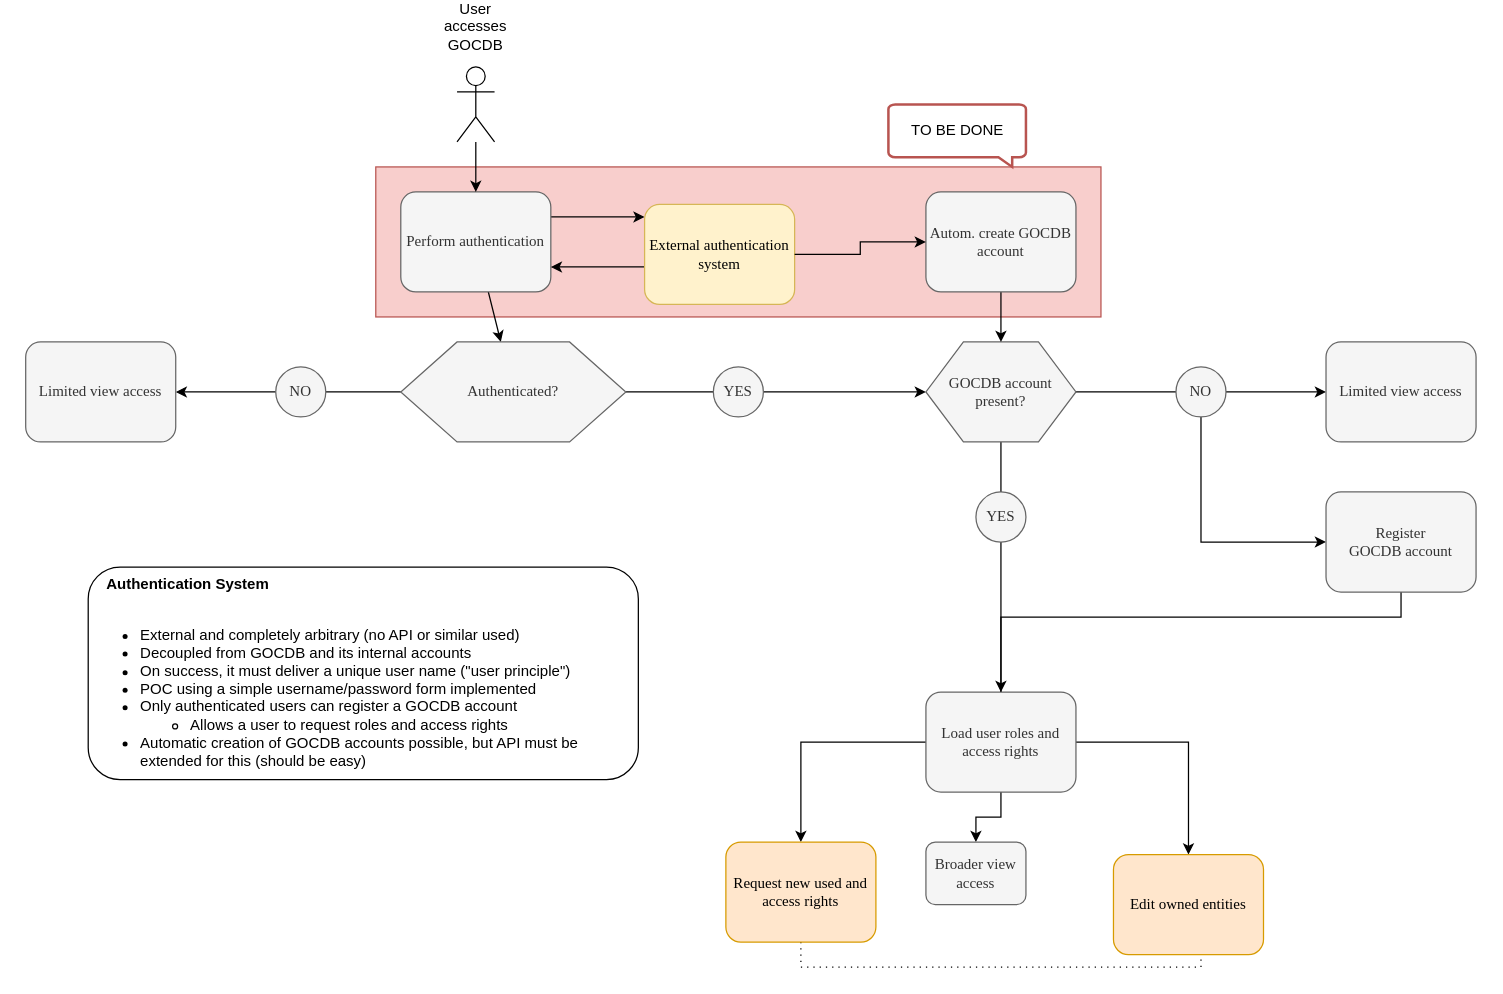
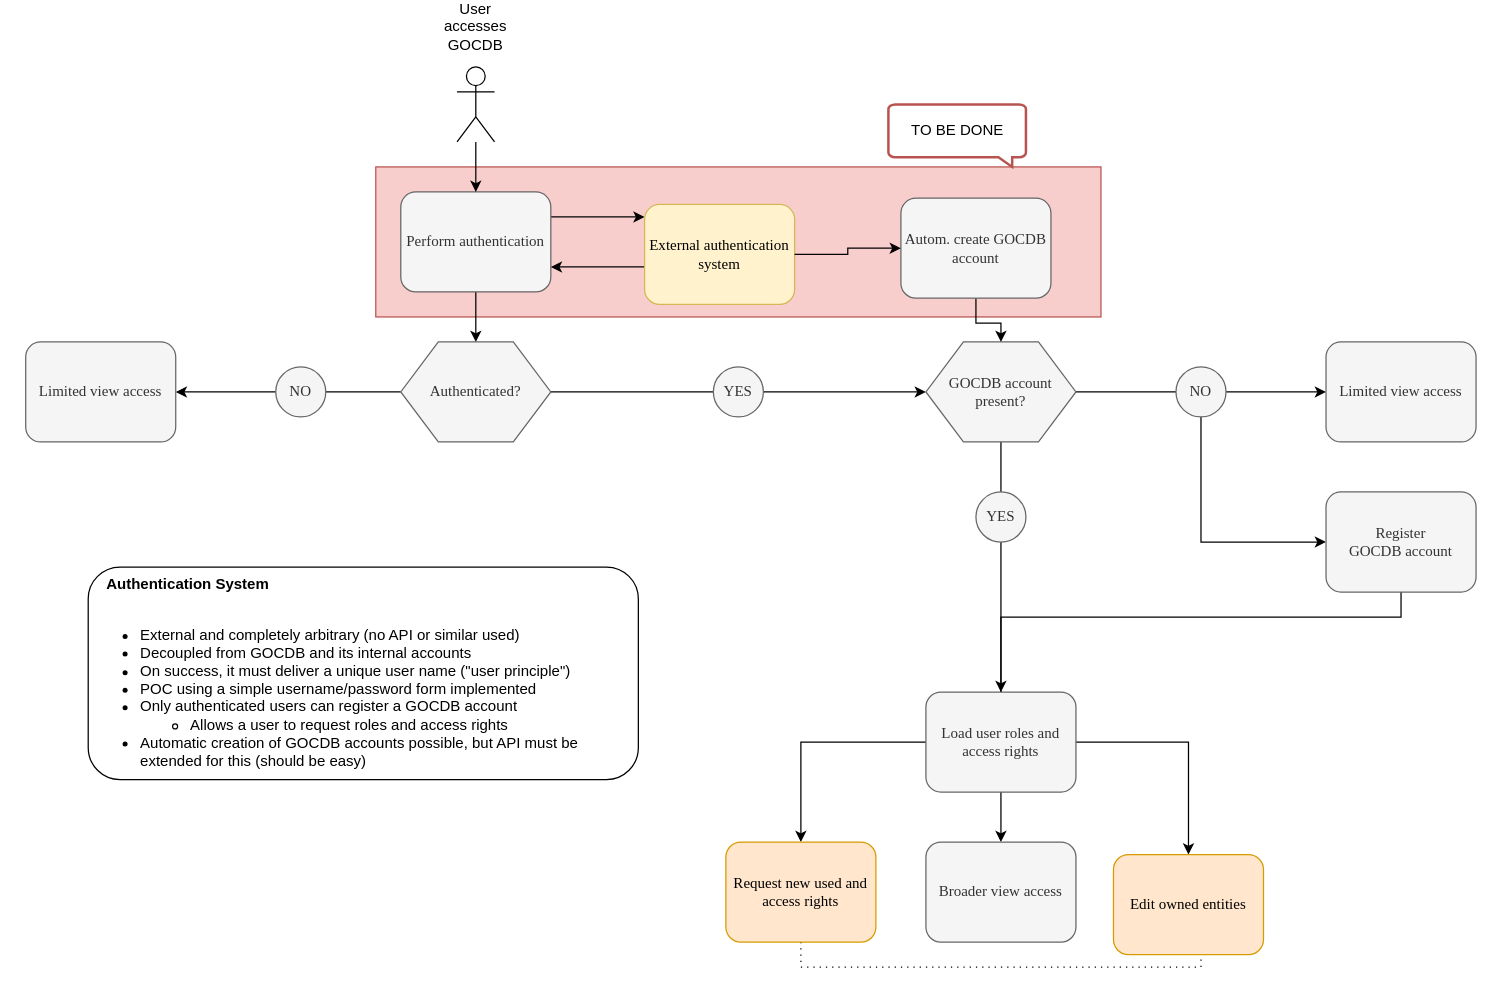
(1001, 242) -> (976, 248)
(513, 392) -> (476, 392)
(976, 873) -> (1001, 892)
